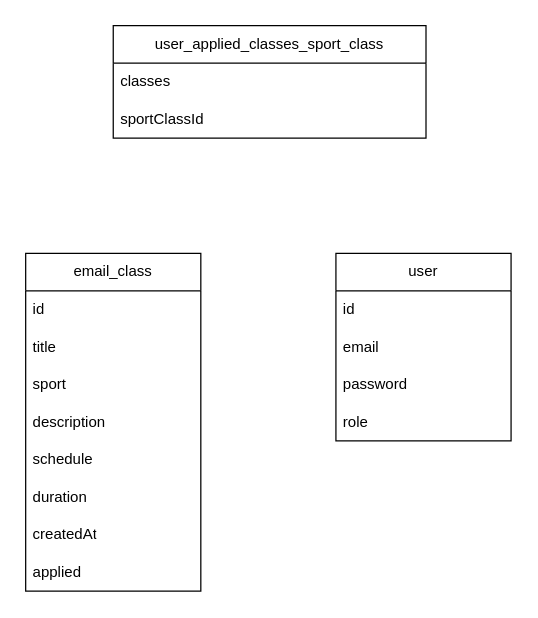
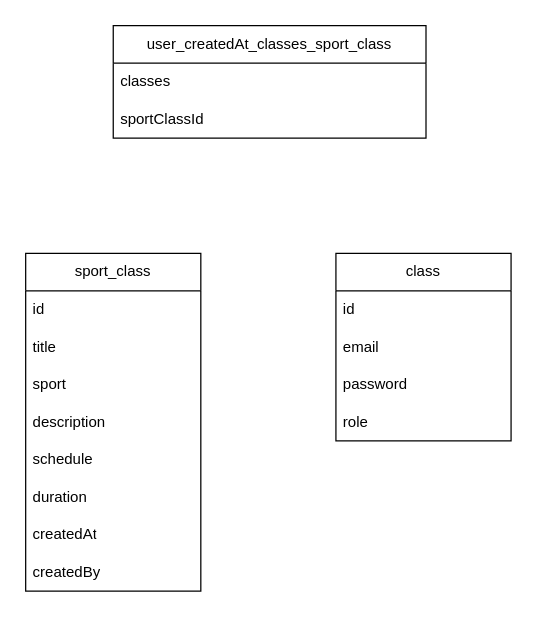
(269, 44) -> (269, 44)
(113, 272) -> (113, 272)
(423, 272) -> (423, 272)
(59, 572) -> (71, 572)
